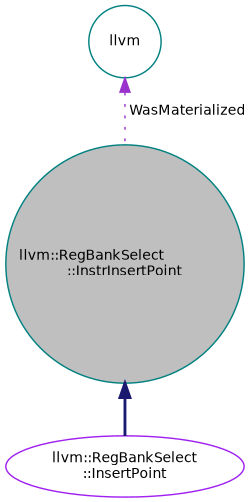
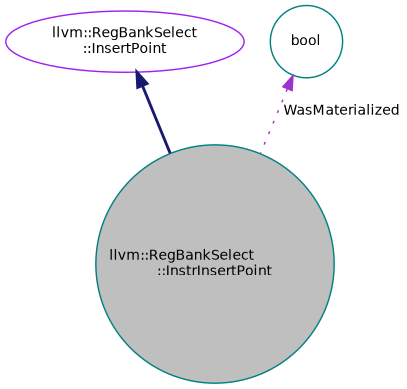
(125, 42) -> (306, 42)
(125, 417) -> (156, 119)
